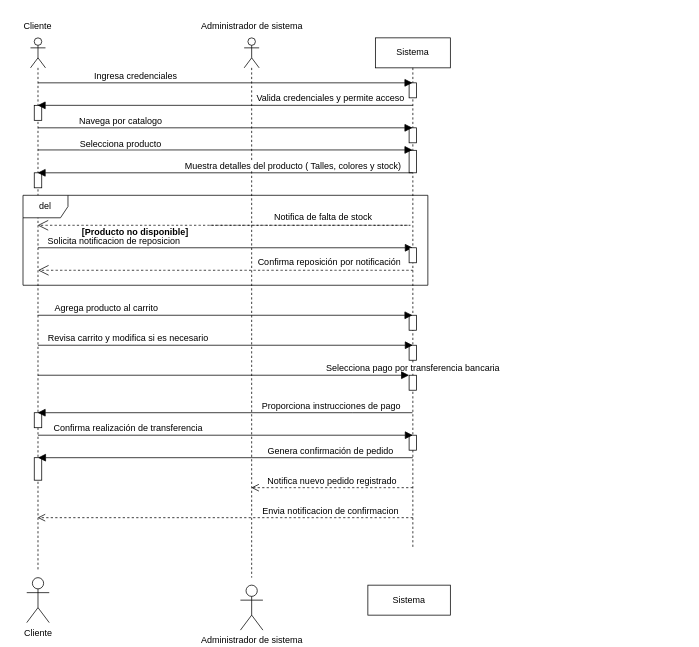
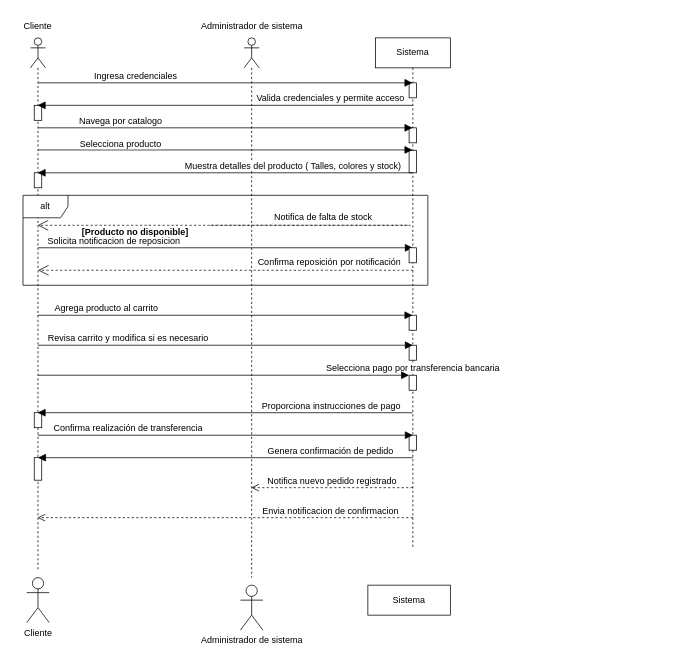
(45, 207) -> (45, 207)
